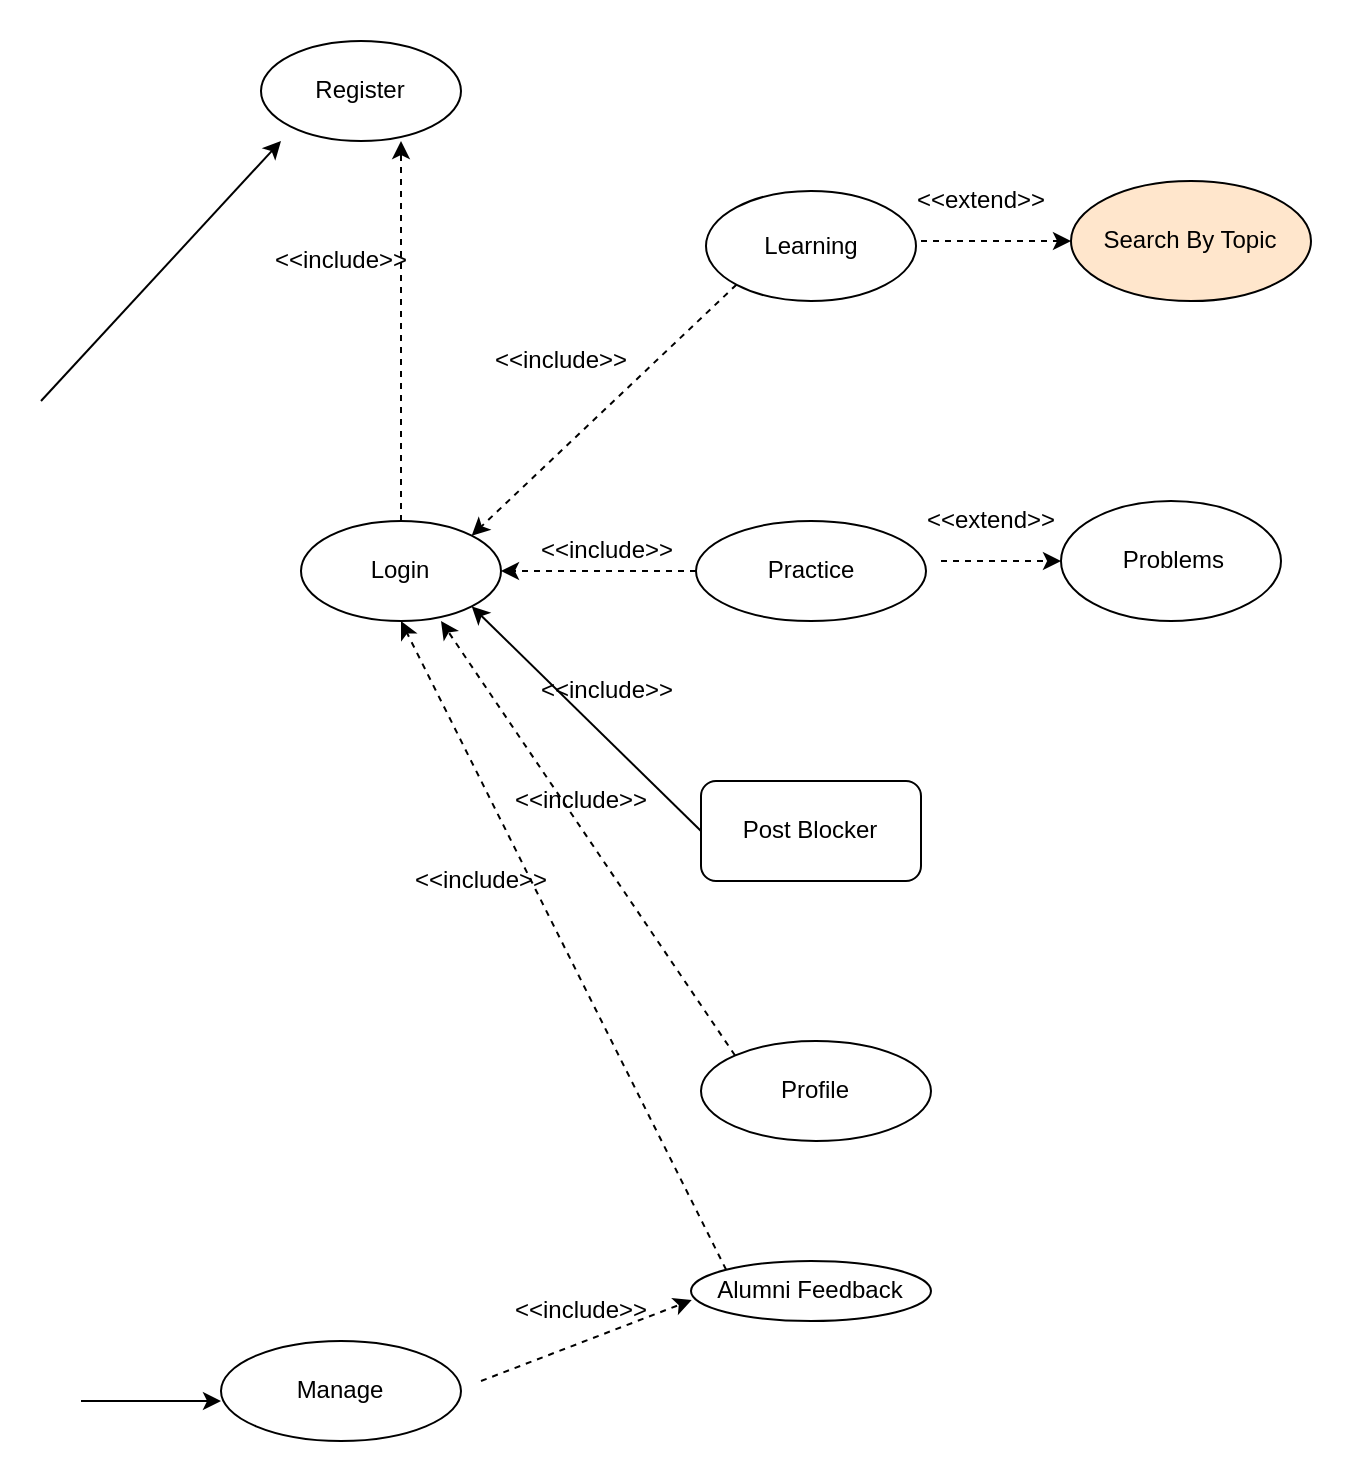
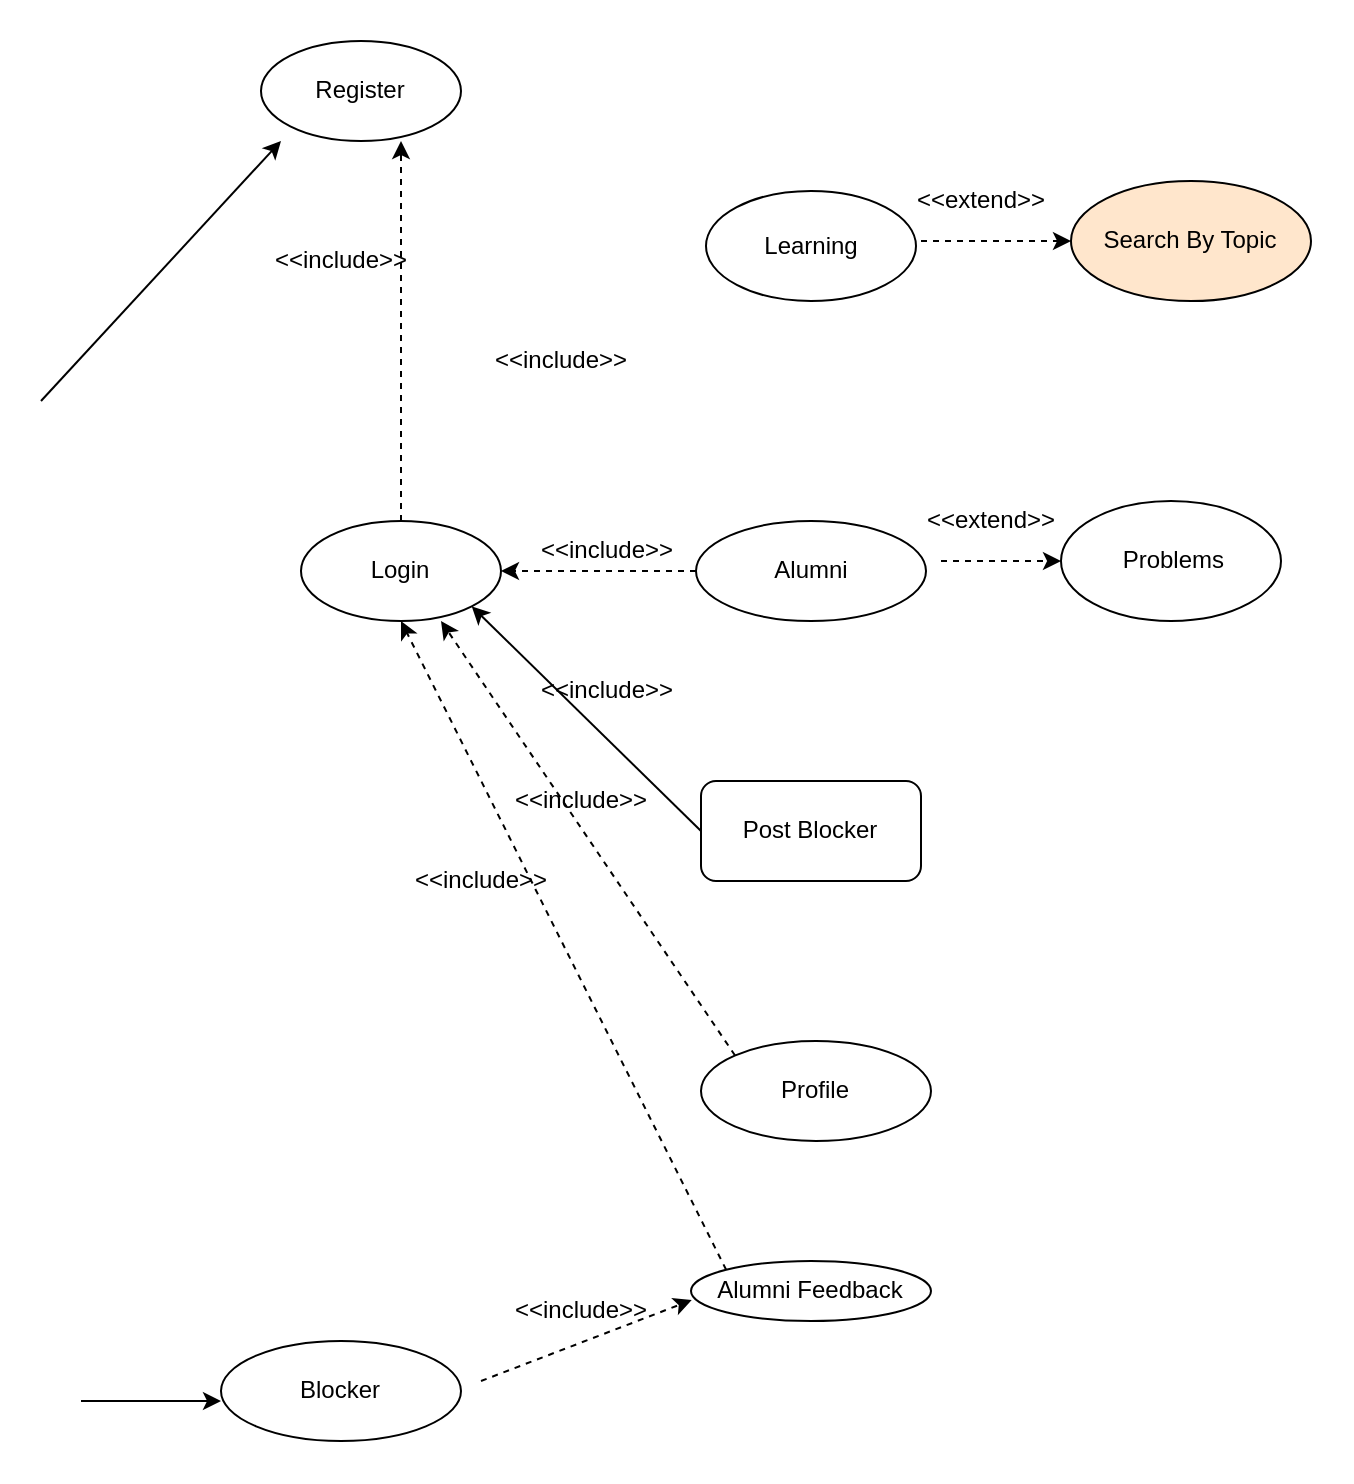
(609, 405) -> none
(812, 571) -> (812, 571)
(341, 1391) -> (341, 1391)
